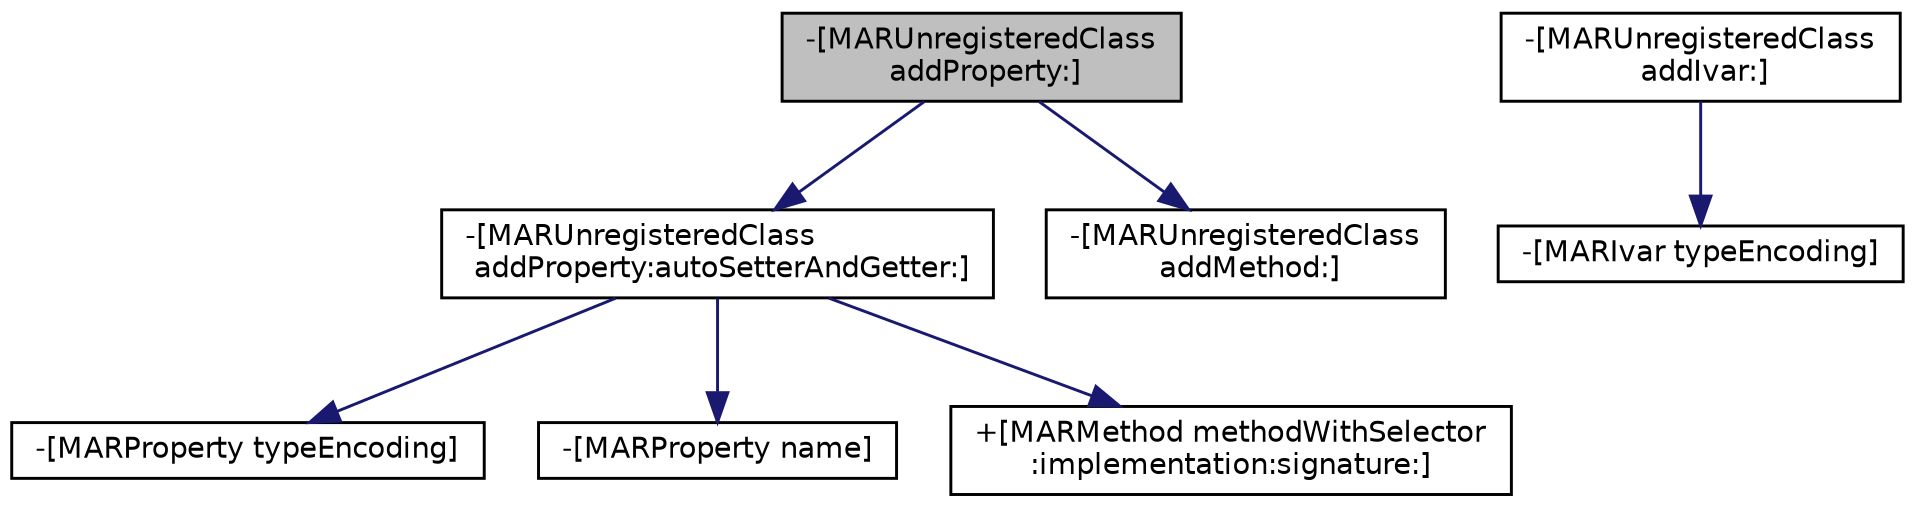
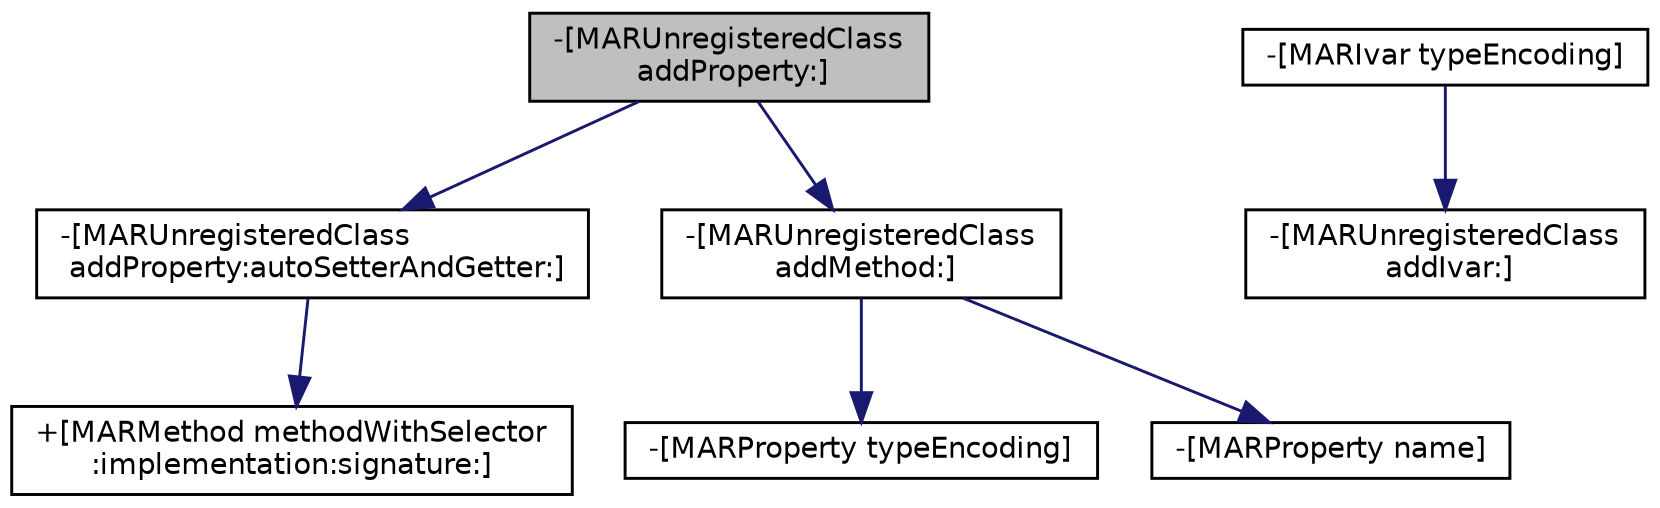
(1701, 148) -> (1445, 133)
(718, 345) -> (1103, 355)
(476, 355) -> (861, 345)
